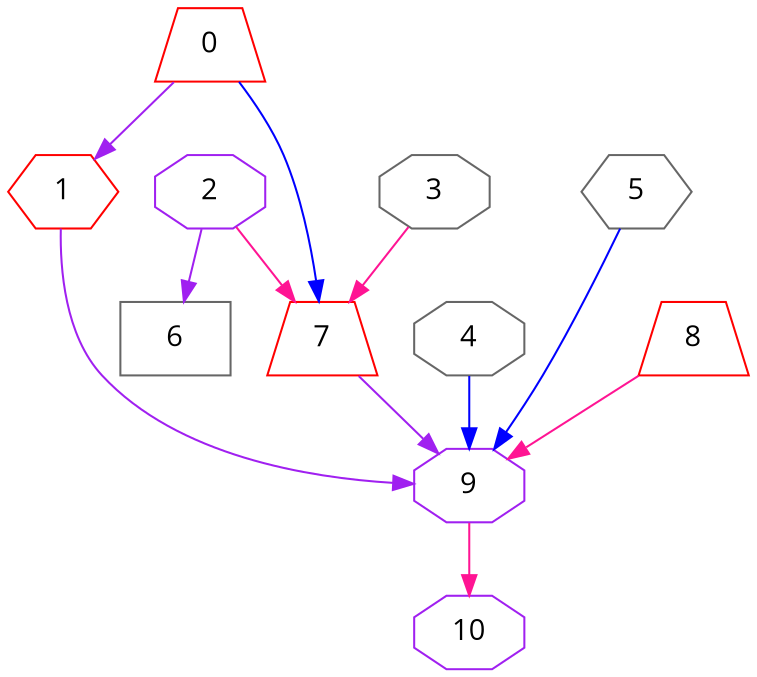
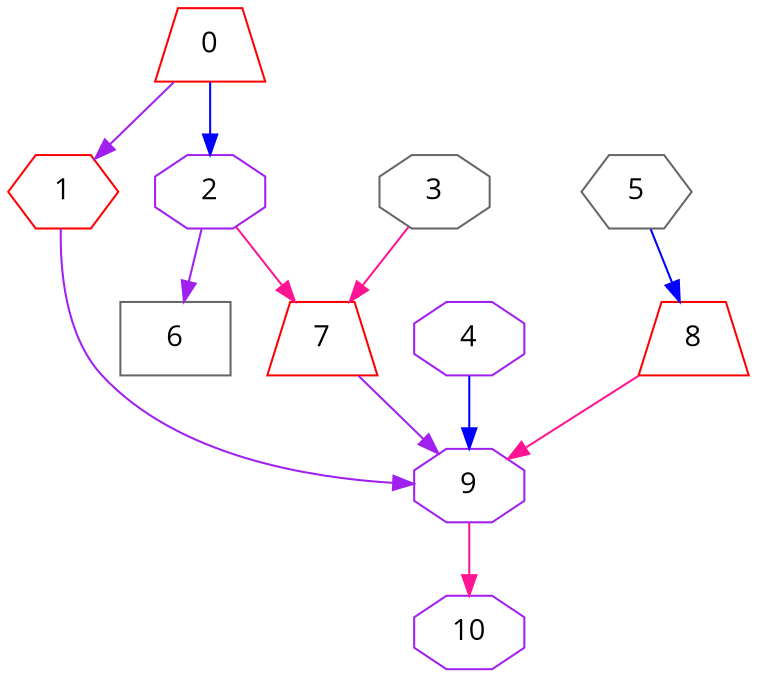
(291, 176) -> (210, 108)
(567, 333) -> (661, 256)
(469, 339) -> (469, 339)
